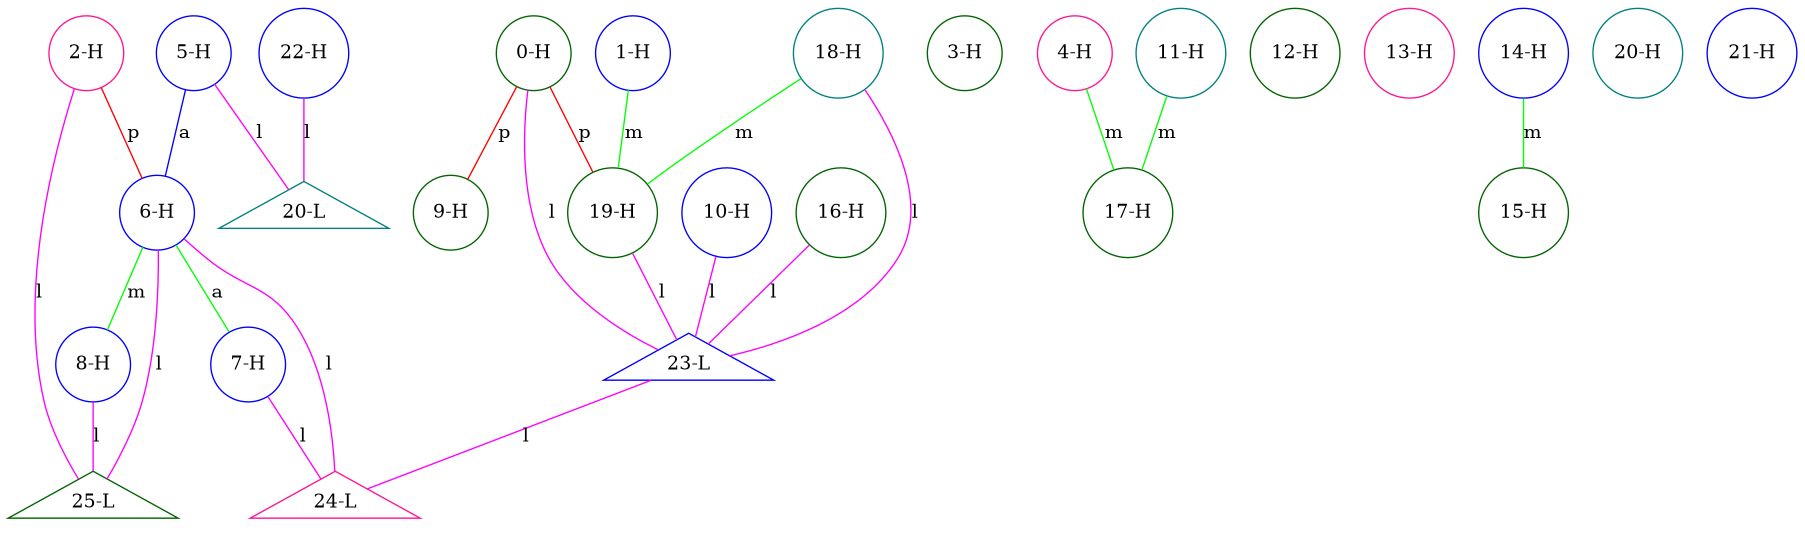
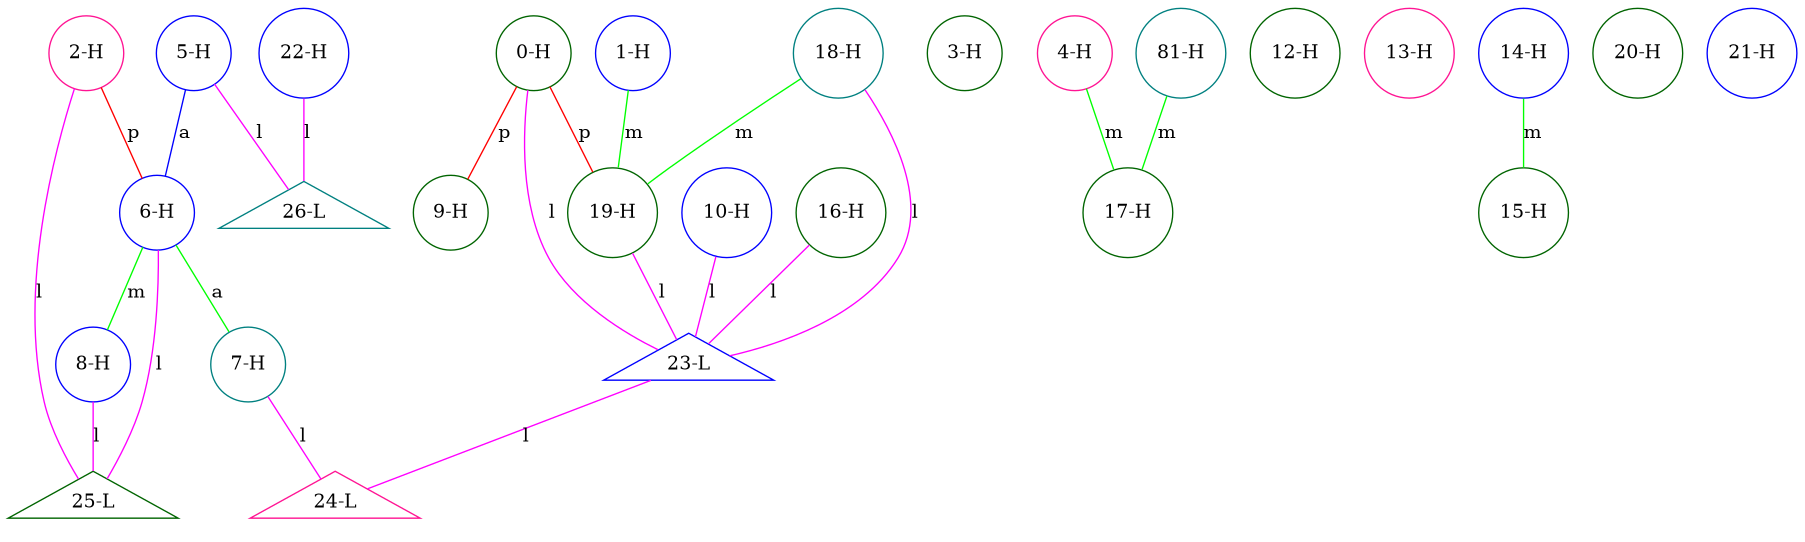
(1181, 53) -> (1181, 53)
(1638, 53) -> (1638, 53)
(304, 213) -> (304, 213)
(298, 330) -> none
(248, 365) -> (248, 365)
